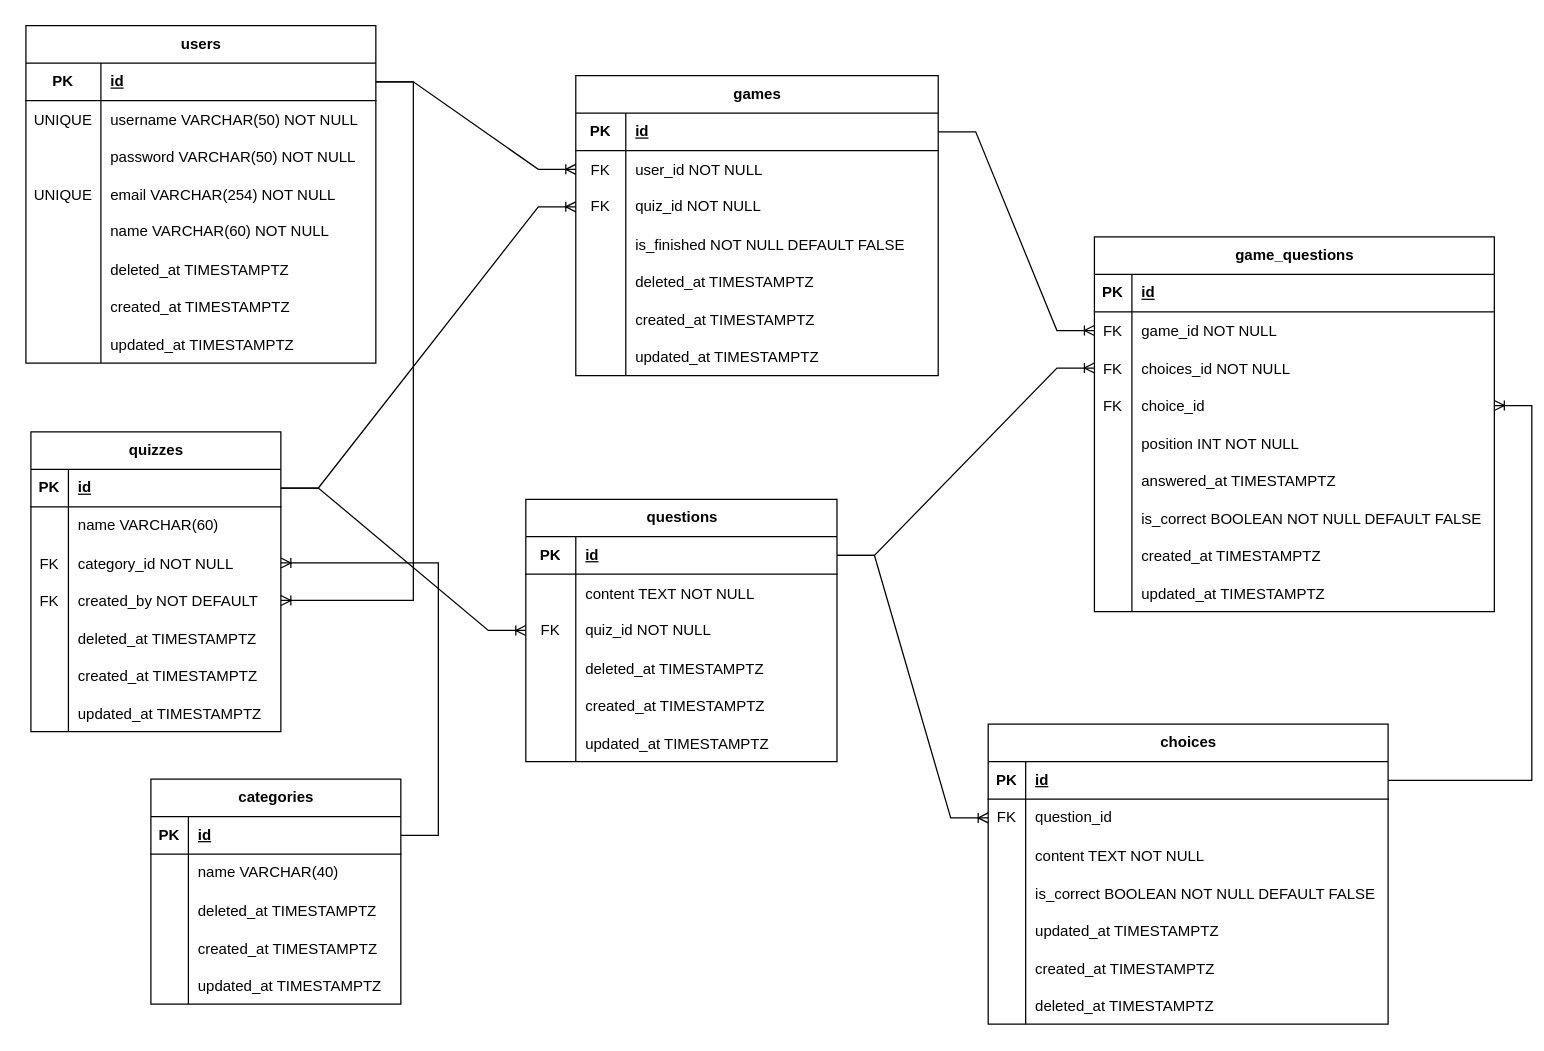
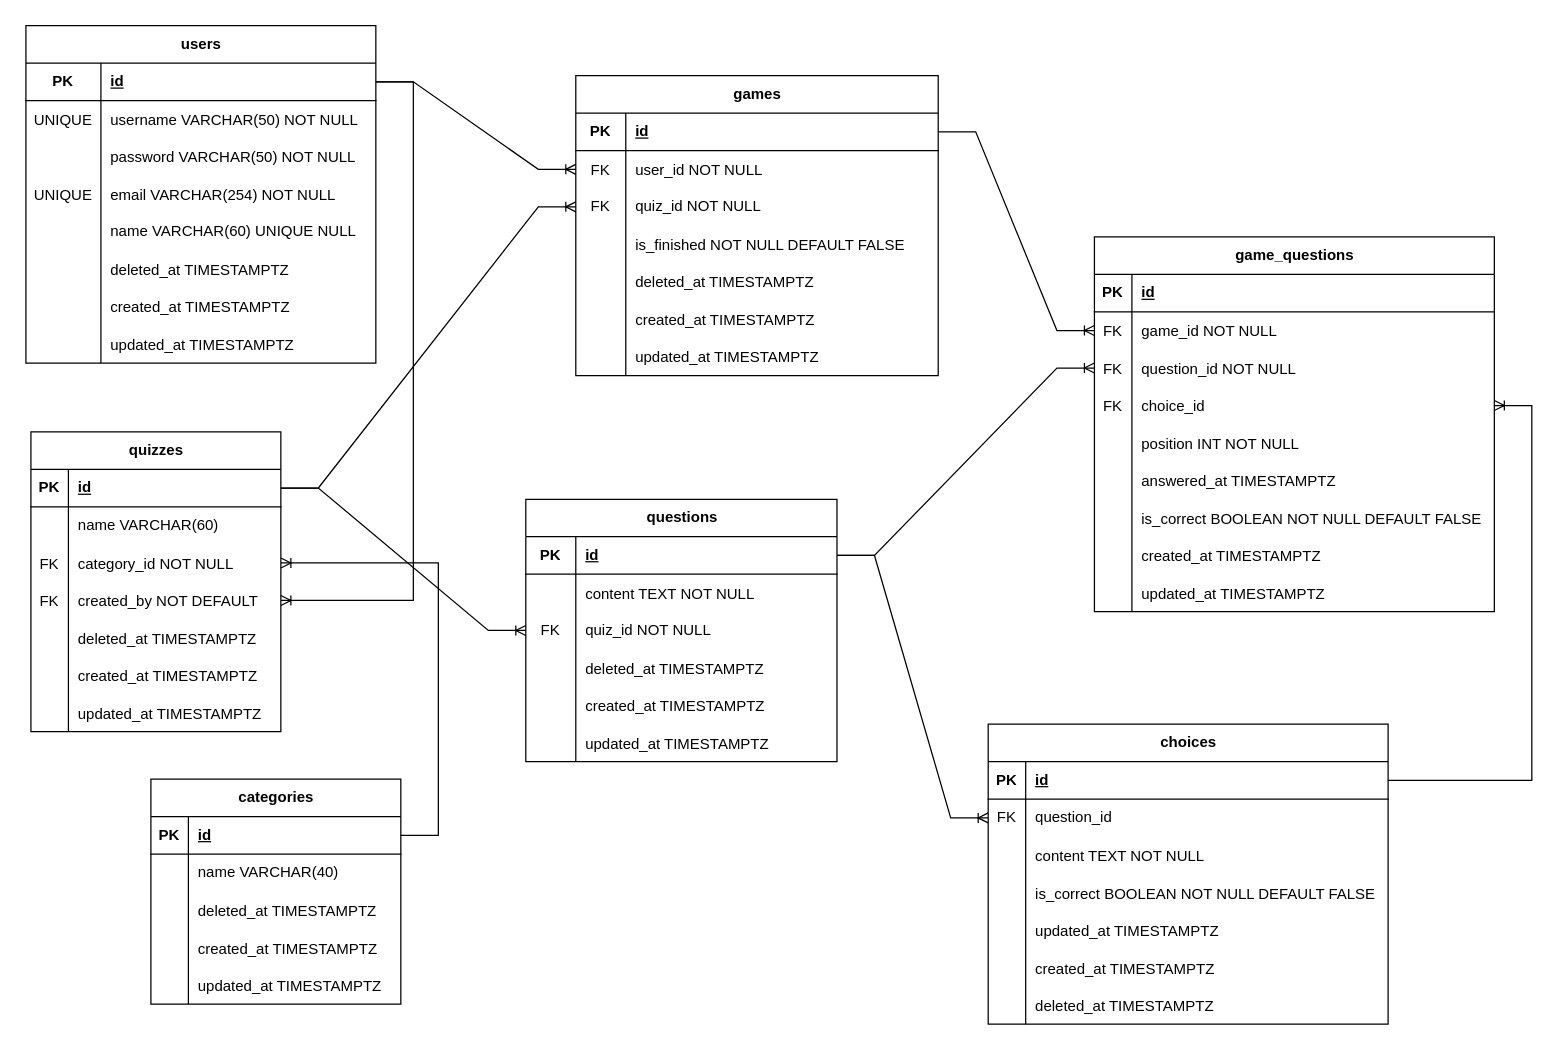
(210, 232) -> (222, 232)
(1213, 369) -> (1217, 369)
